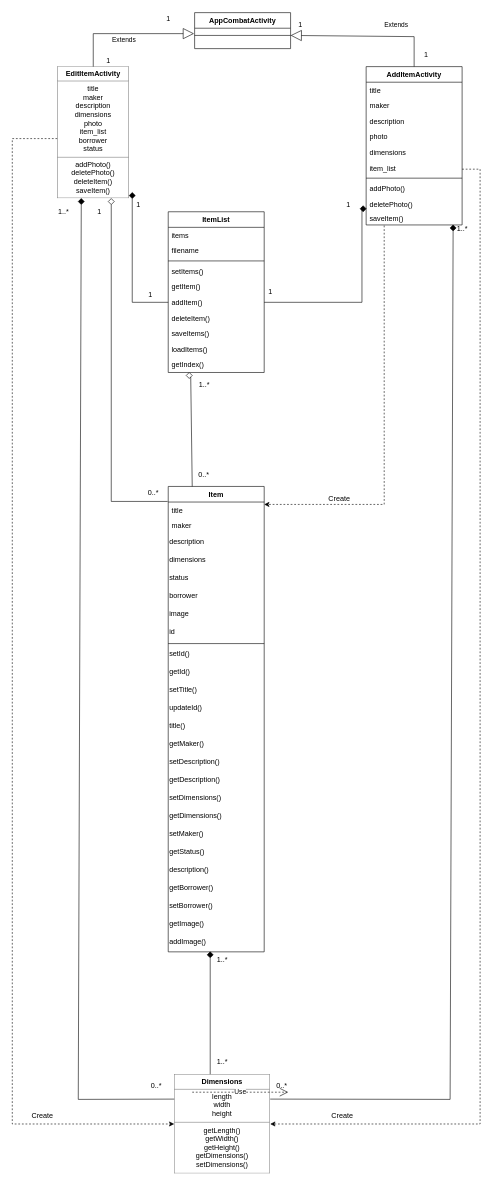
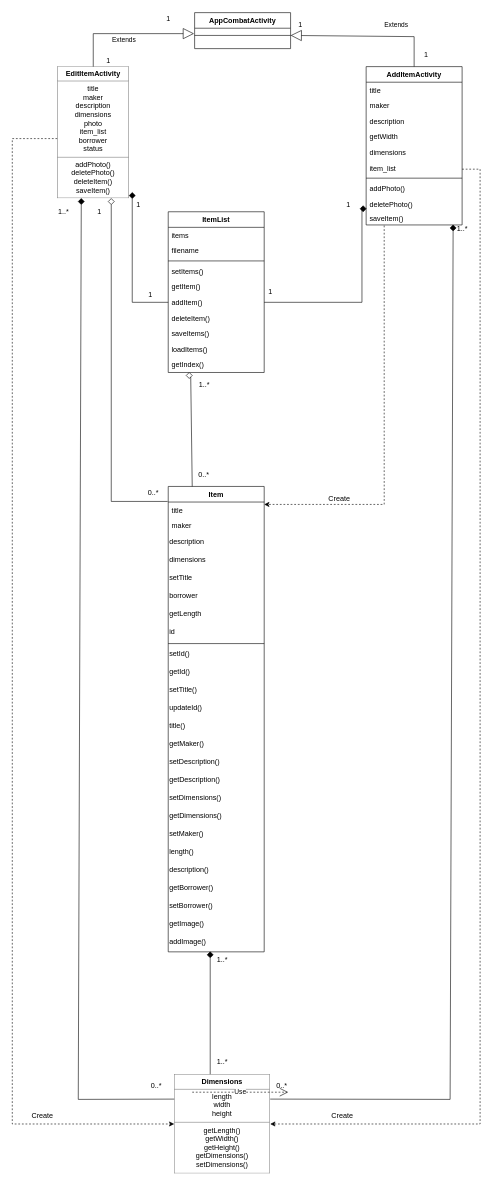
(380, 137) -> (385, 137)
(182, 578) -> (184, 578)
(179, 614) -> (188, 614)
(192, 852) -> (185, 852)
